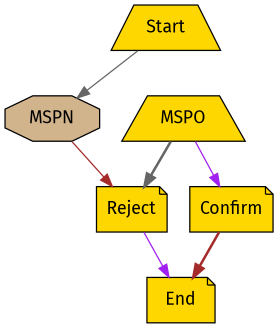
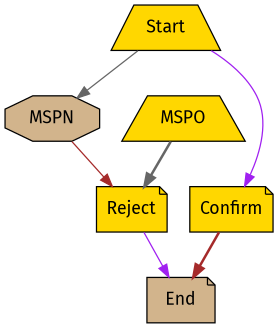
(204, 158) -> (260, 104)
(181, 300) -> (181, 300)
